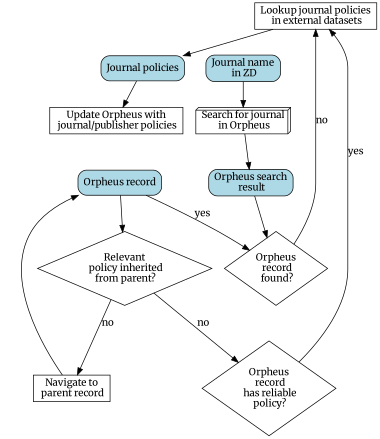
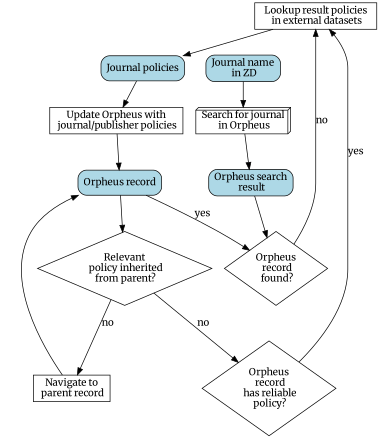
(316, 16) -> (316, 16)
none -> (118, 148)
